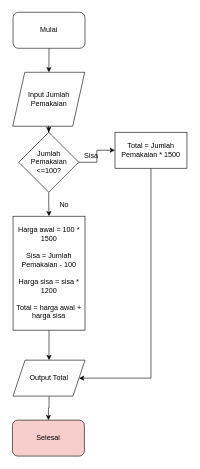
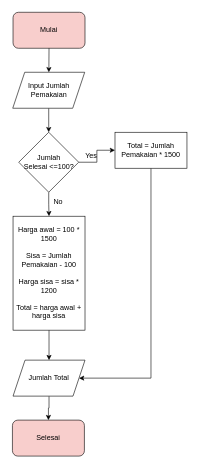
(49, 30) -> (49, 30)
(49, 99) -> (49, 90)
(91, 156) -> (91, 156)
(49, 162) -> (49, 162)
(64, 205) -> (58, 202)
(49, 378) -> (49, 378)
